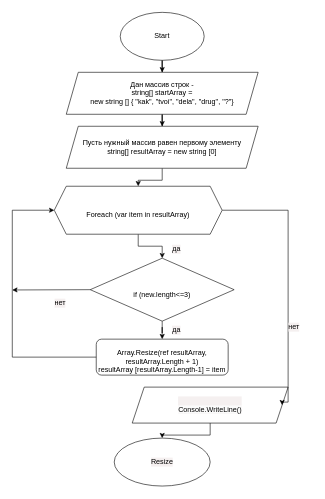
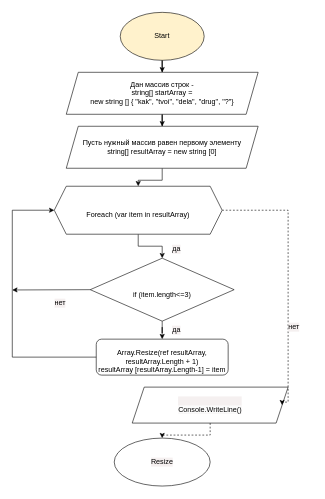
(162, 36) -> (162, 36)
(288, 274) -> (288, 274)
(162, 290) -> (162, 290)
(193, 435) -> (193, 435)
